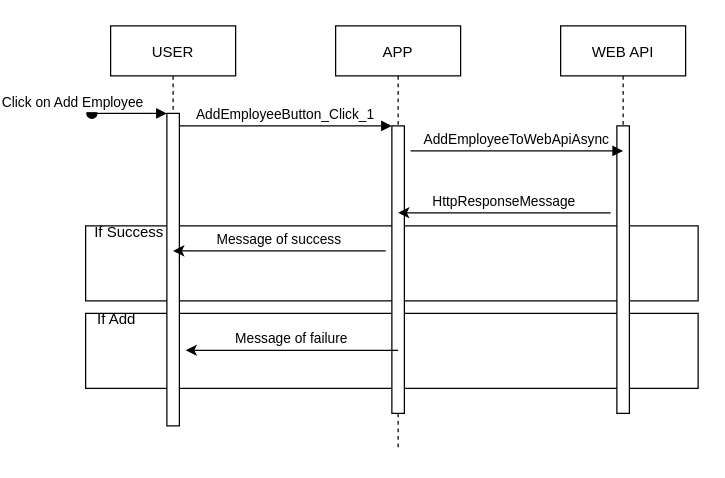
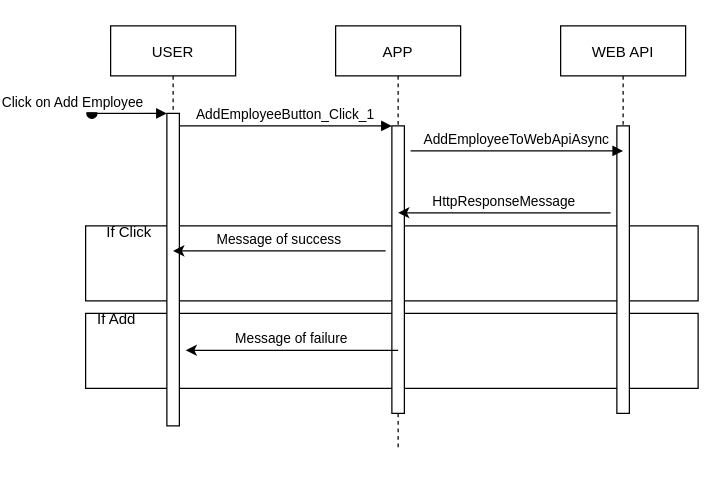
(129, 232) -> (129, 232)
